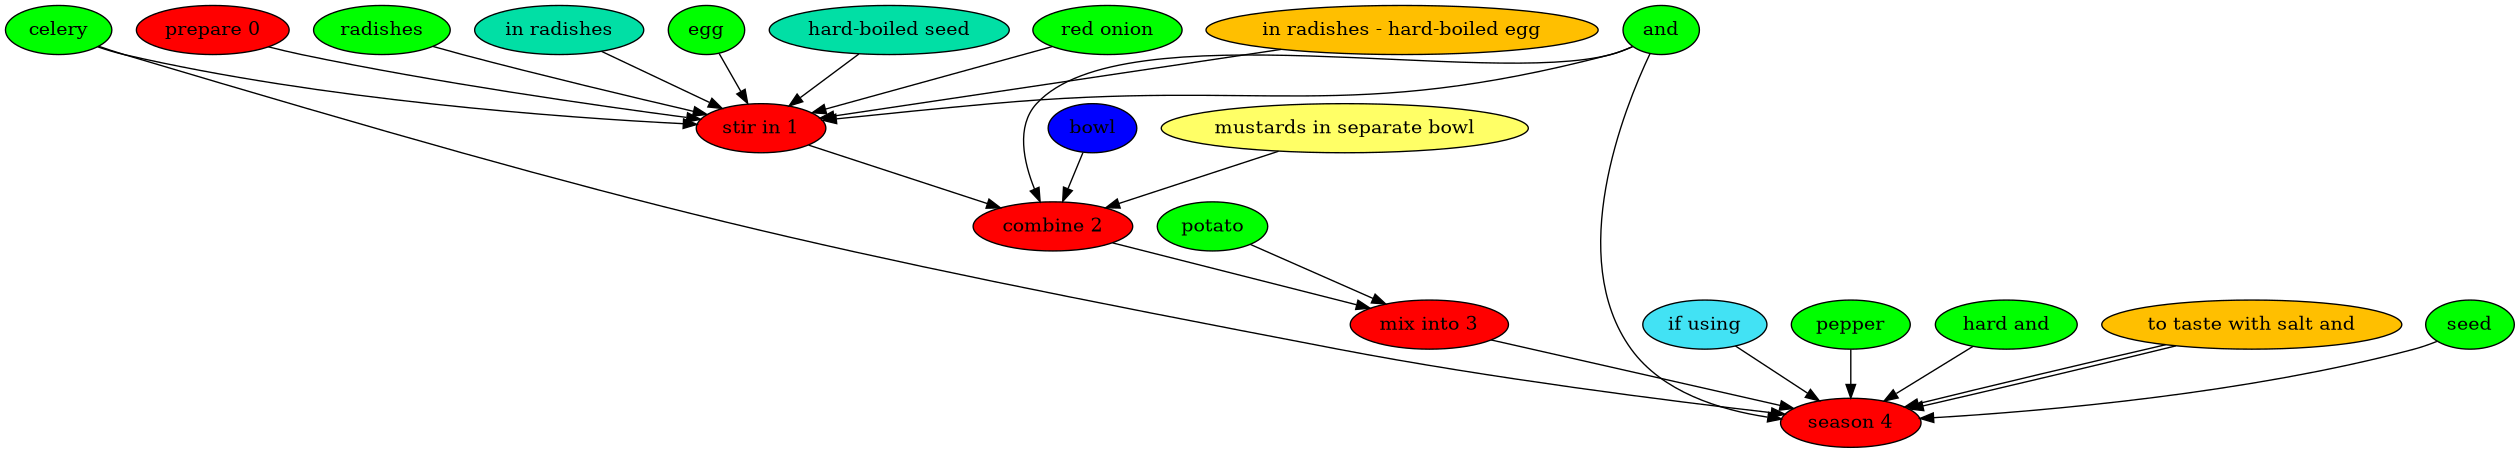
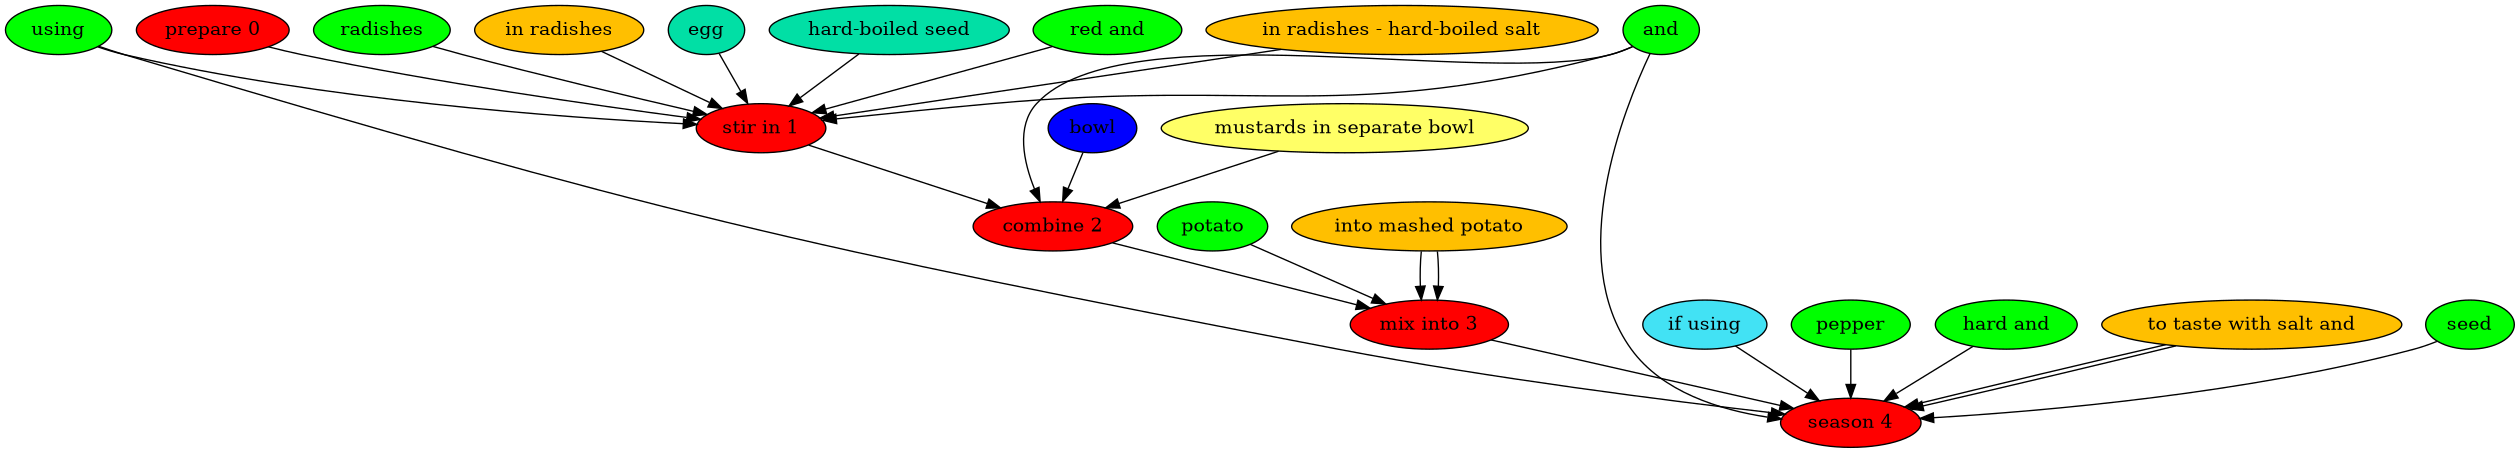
(59, 30) -> (59, 30)
(559, 30) -> (559, 30)
(706, 30) -> (706, 30)
(1107, 30) -> (1107, 30)
(1402, 30) -> (1402, 30)
none -> (1429, 226)
